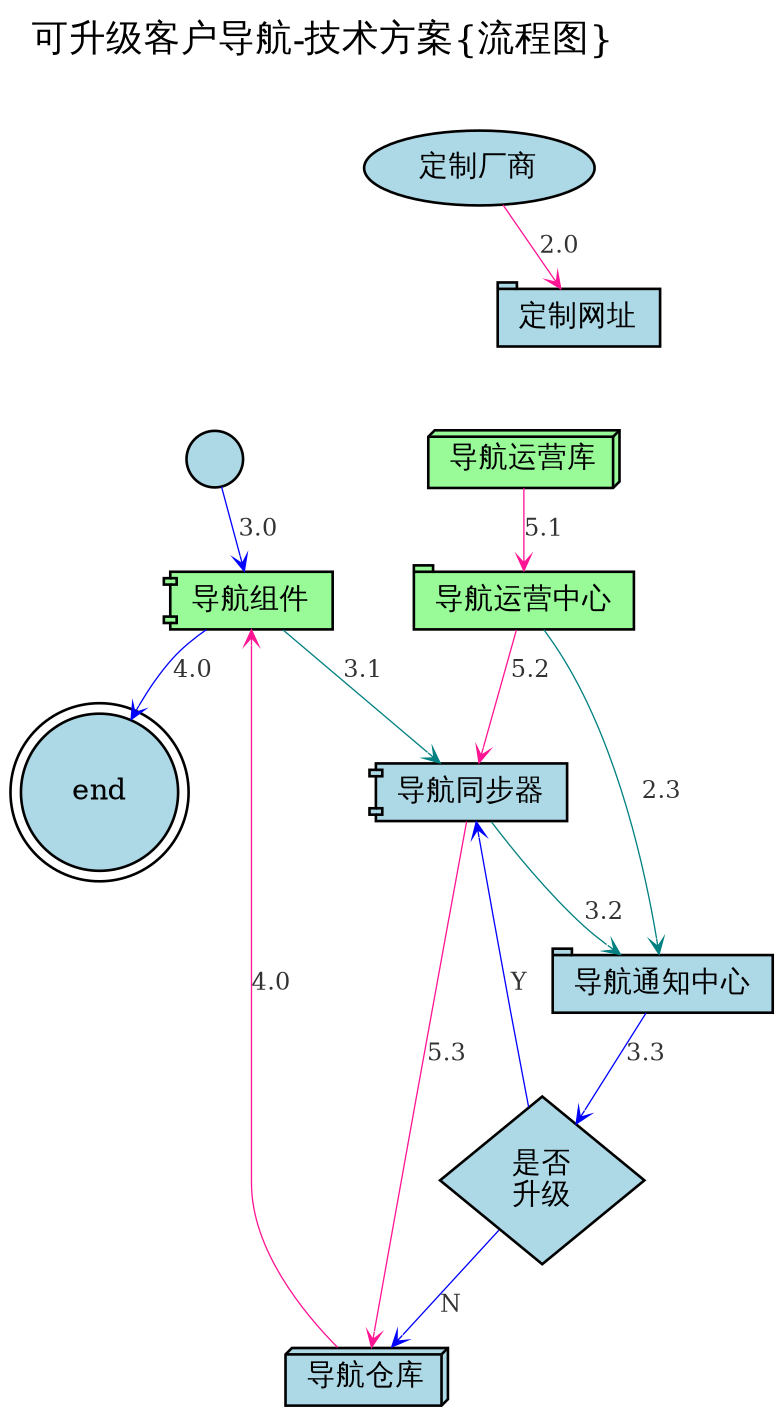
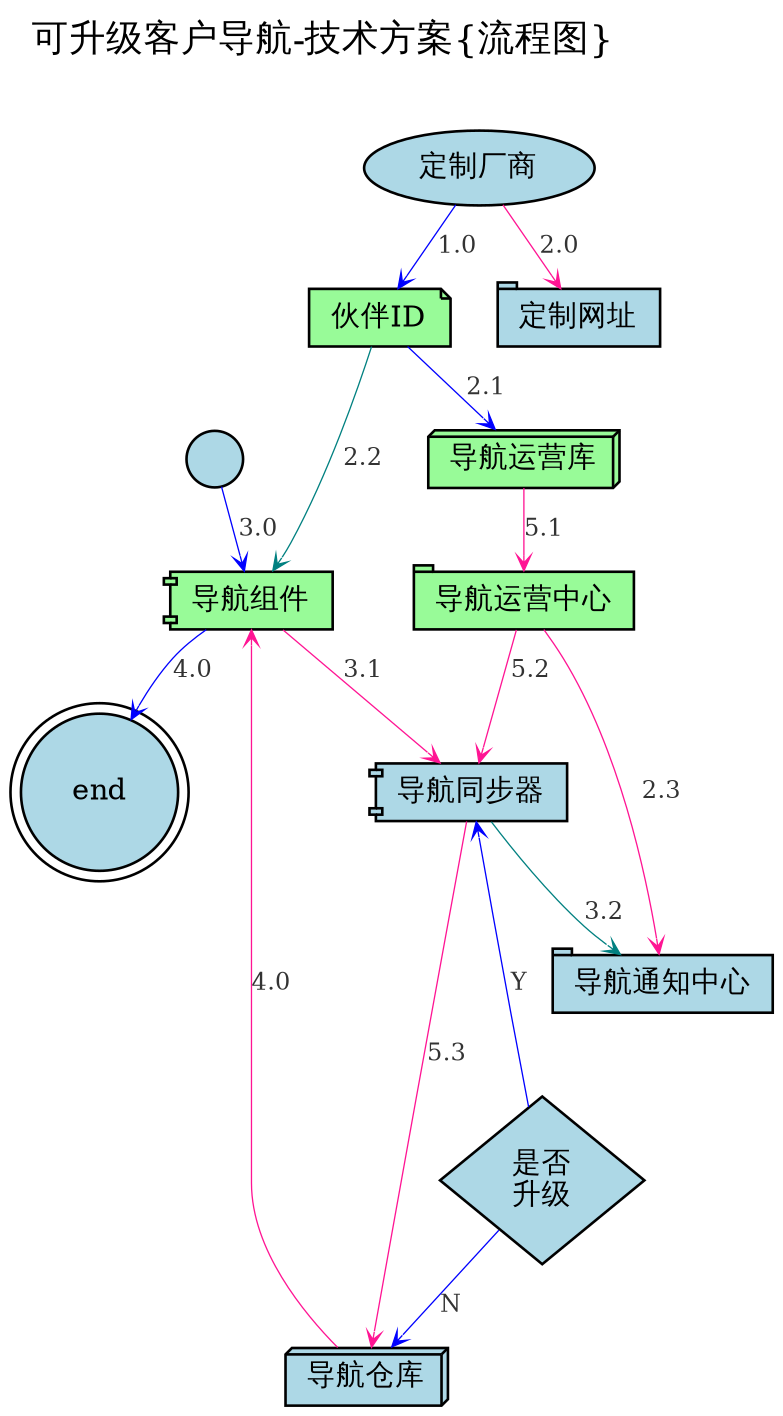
none -> (380, 318)
(355, 691) -> (355, 691)
(617, 778) -> (617, 778)
(615, 1061) -> none
